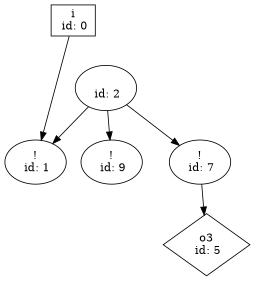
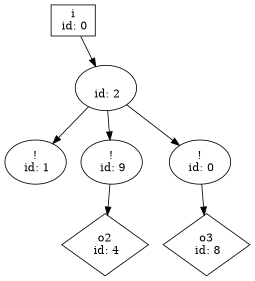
(56, 84) -> (86, 48)
(200, 162) -> (200, 162)
none -> (105, 245)
(207, 245) -> (207, 245)
